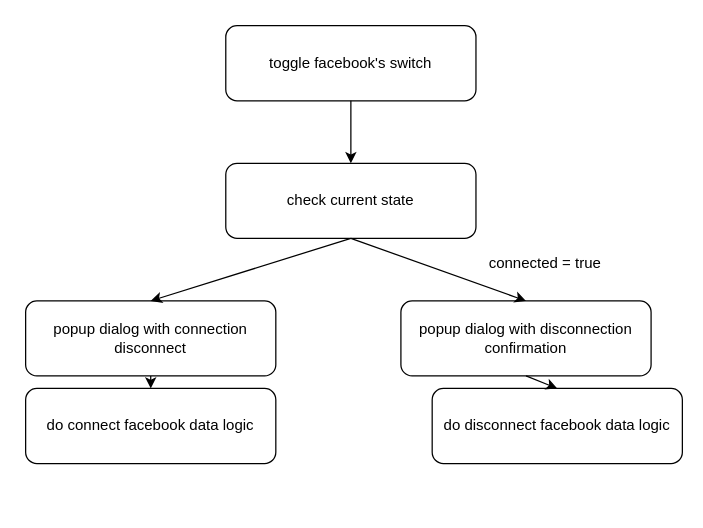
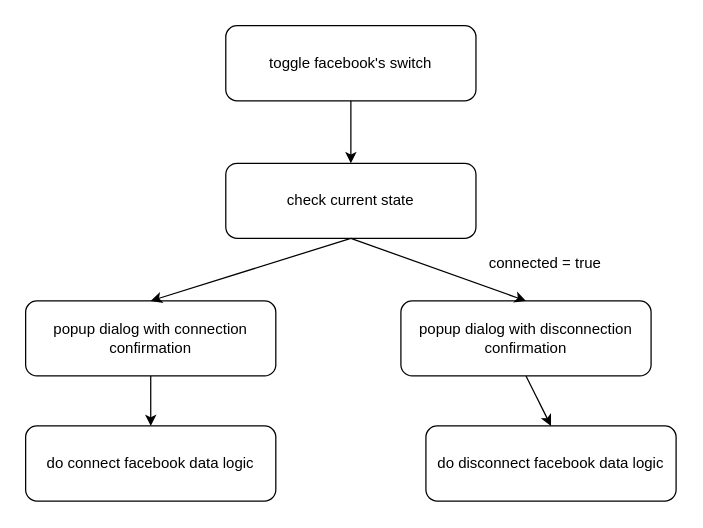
(151, 338) -> (151, 338)
(151, 426) -> (151, 463)
(557, 426) -> (551, 463)
